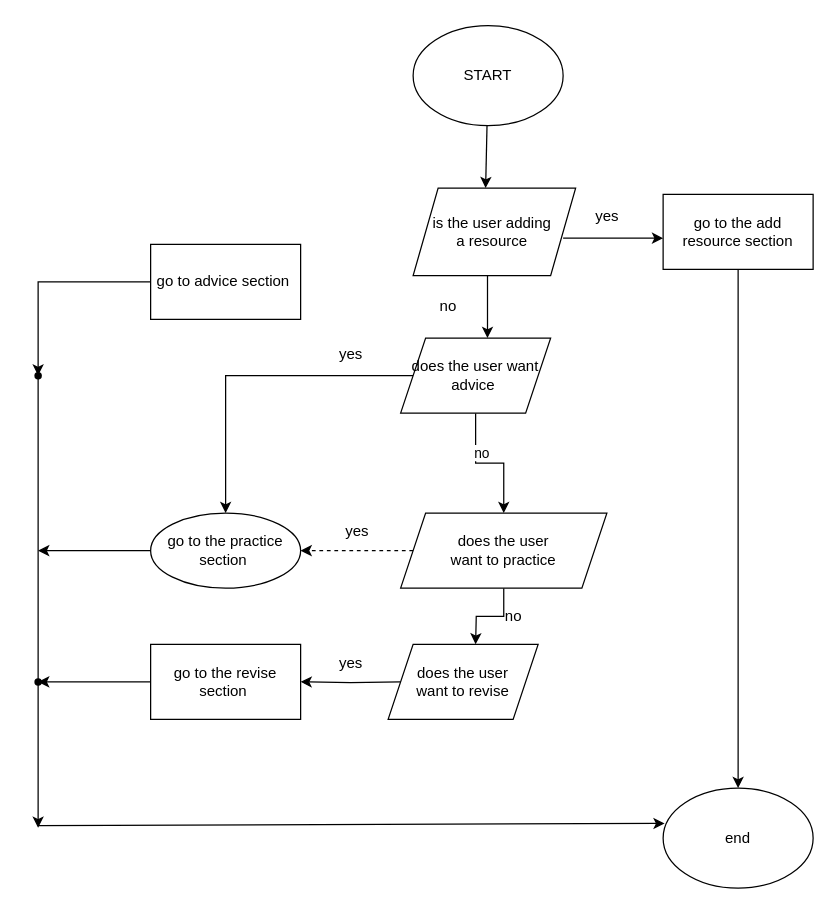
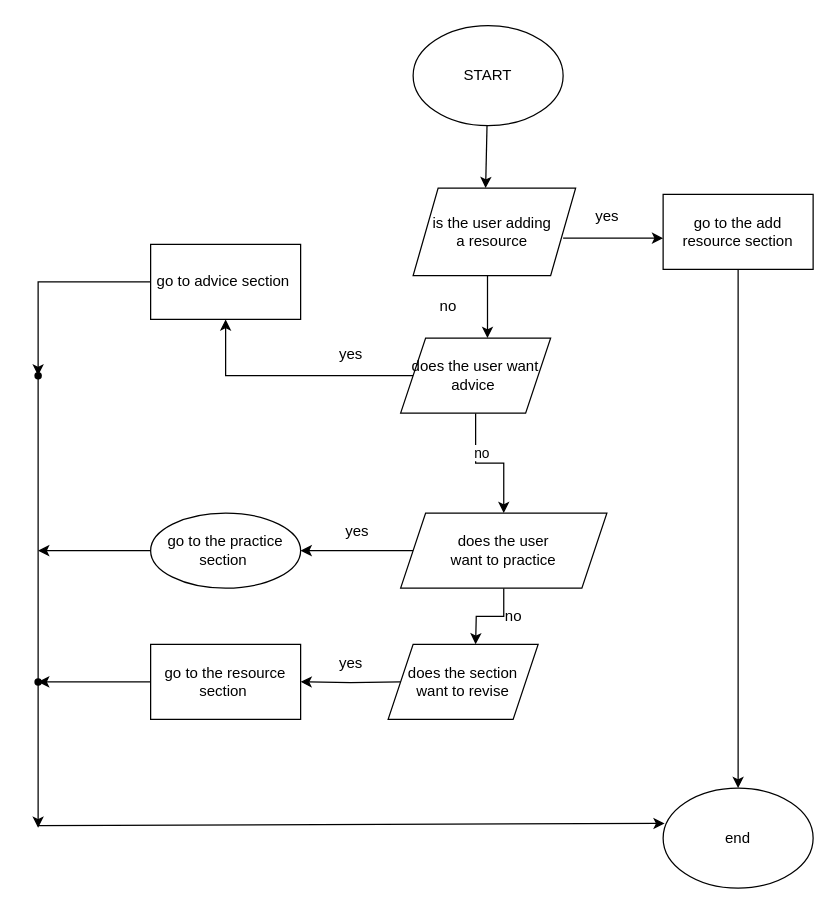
(226, 440) -> (226, 352)
(360, 551) -> (360, 551)
(226, 682) -> (226, 682)
(463, 682) -> (463, 682)
